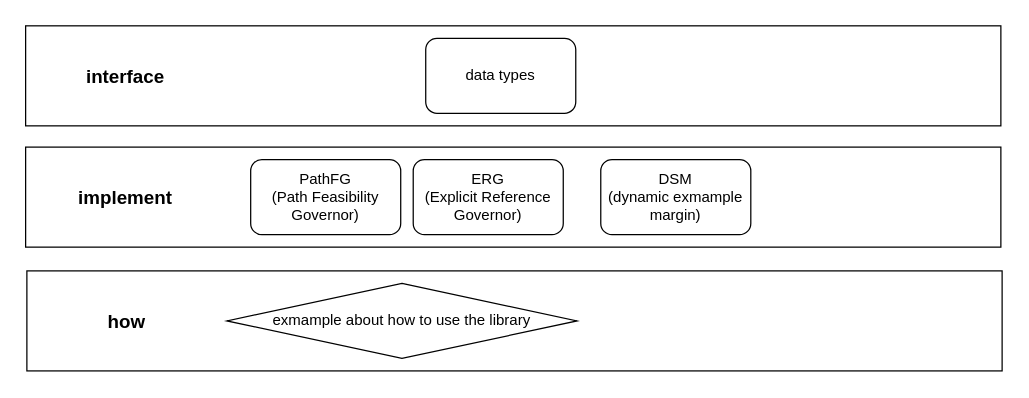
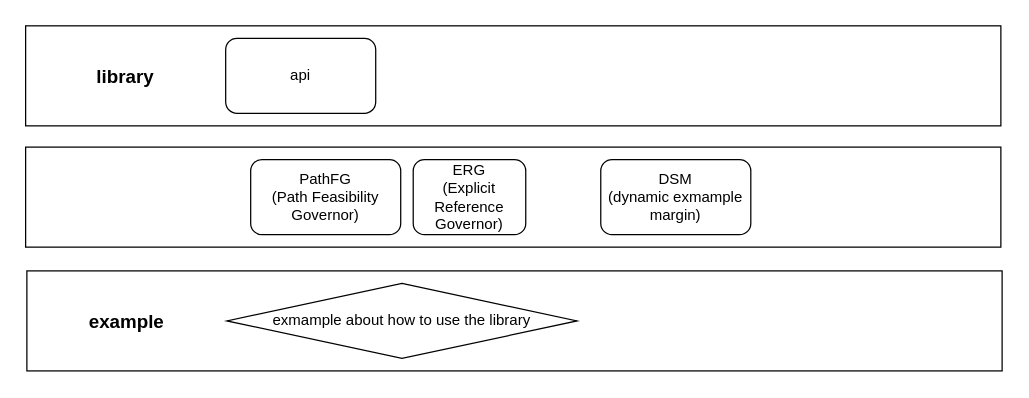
(126, 76) -> (126, 76)
none -> (301, 76)
(501, 76) -> none
(126, 197) -> none
(488, 197) -> (469, 197)
(127, 321) -> (127, 321)
